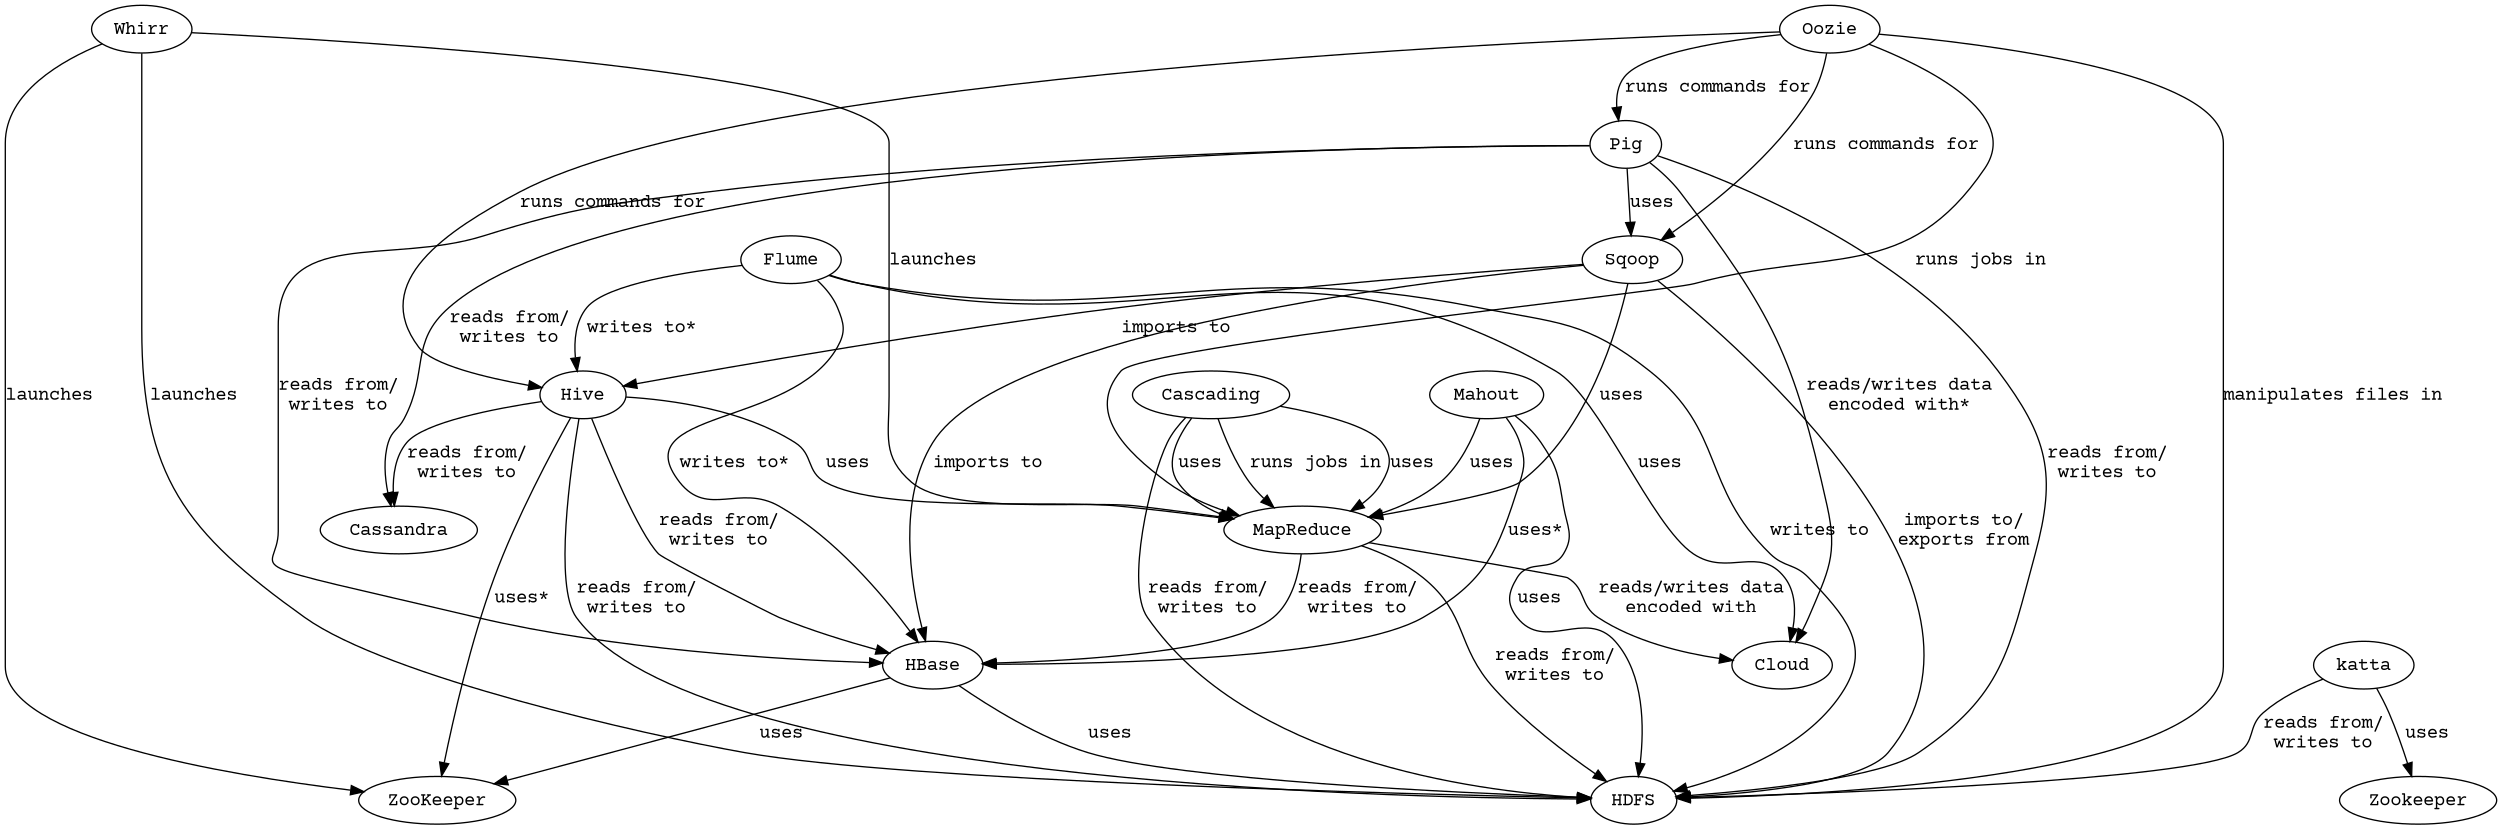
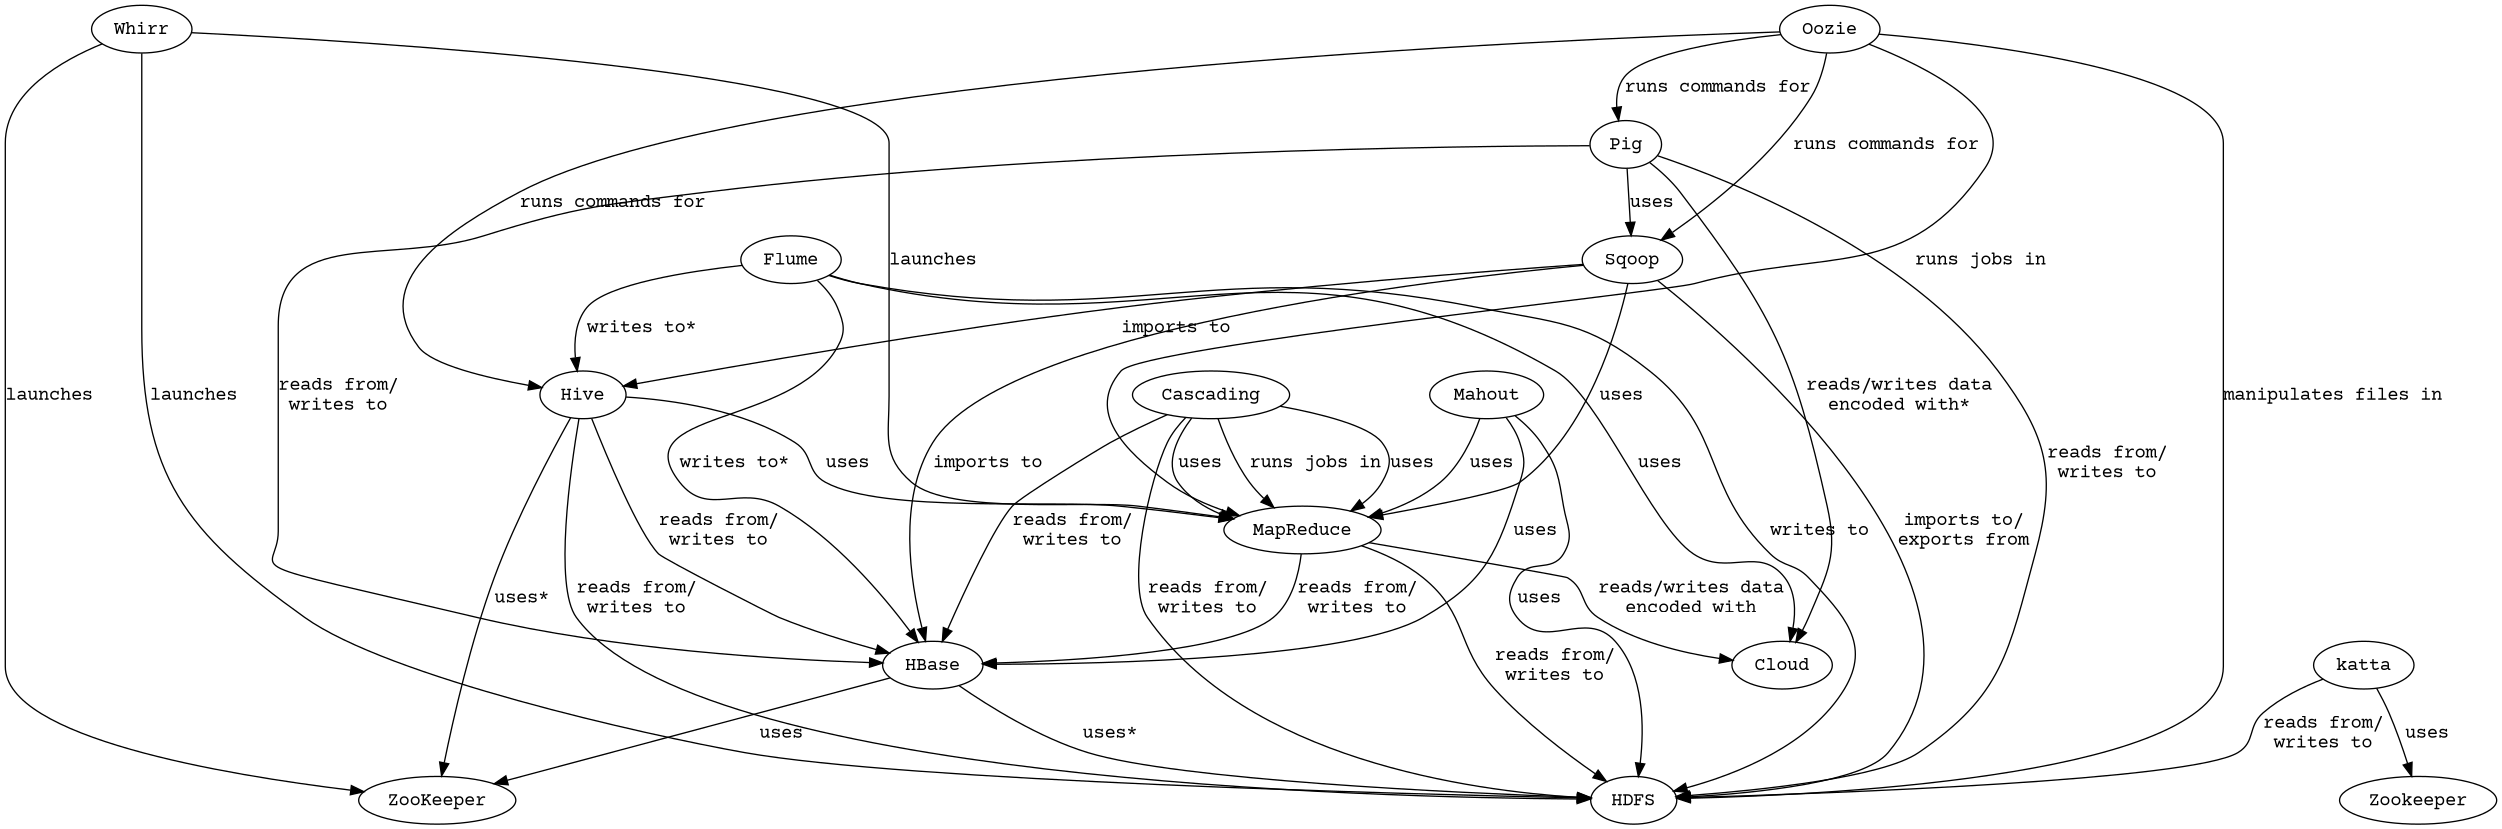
none -> (1029, 494)
(399, 530) -> none
(1536, 530) -> (1536, 530)
(1110, 733) -> (1110, 733)
